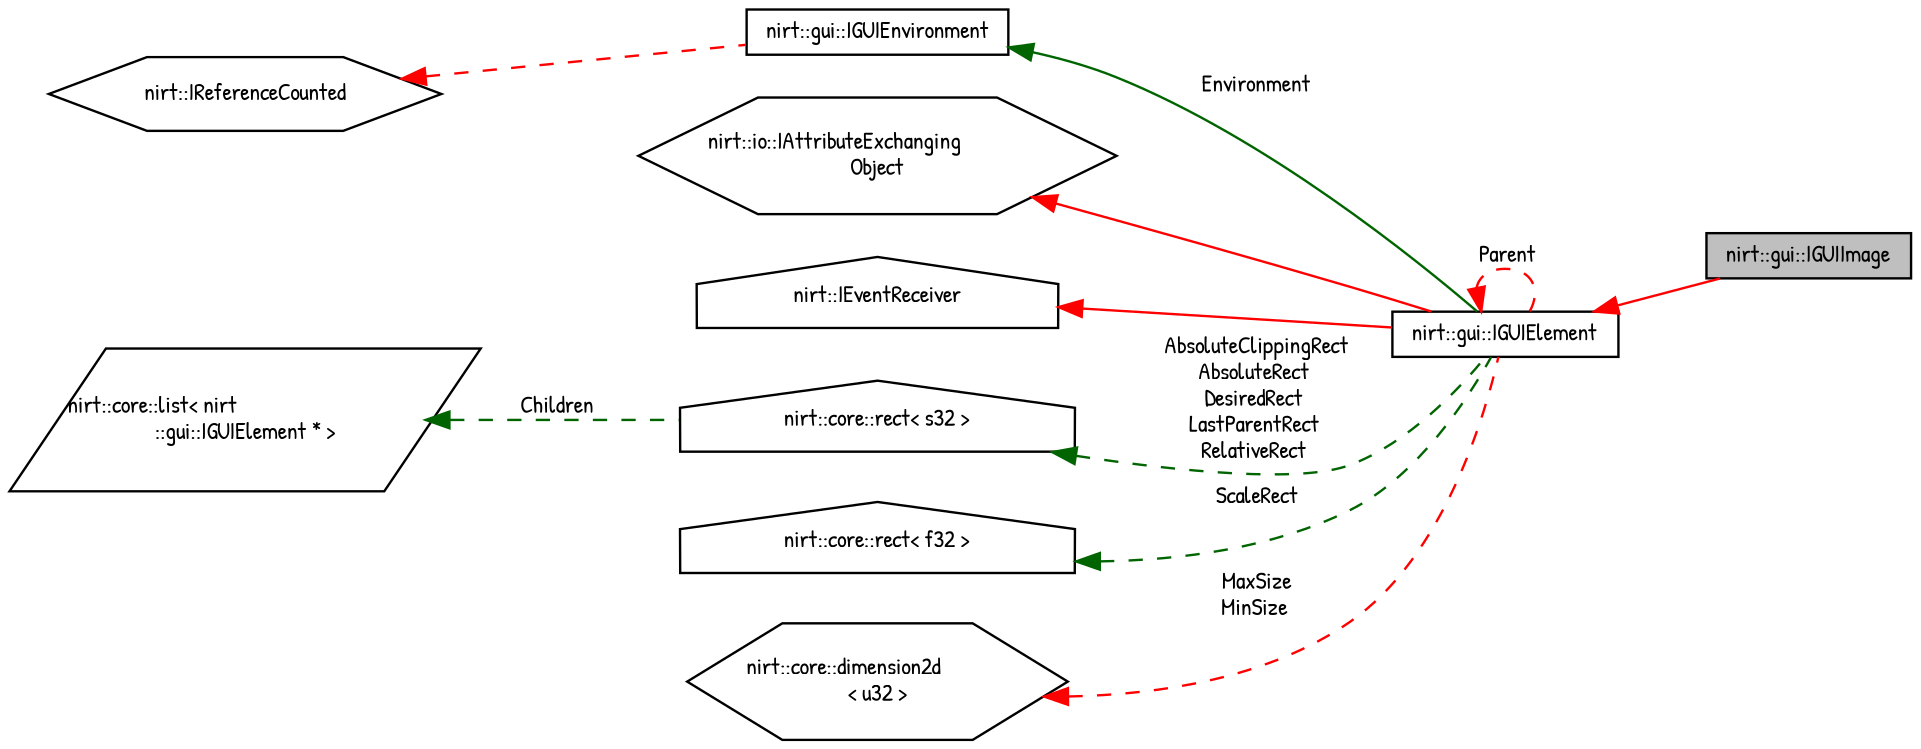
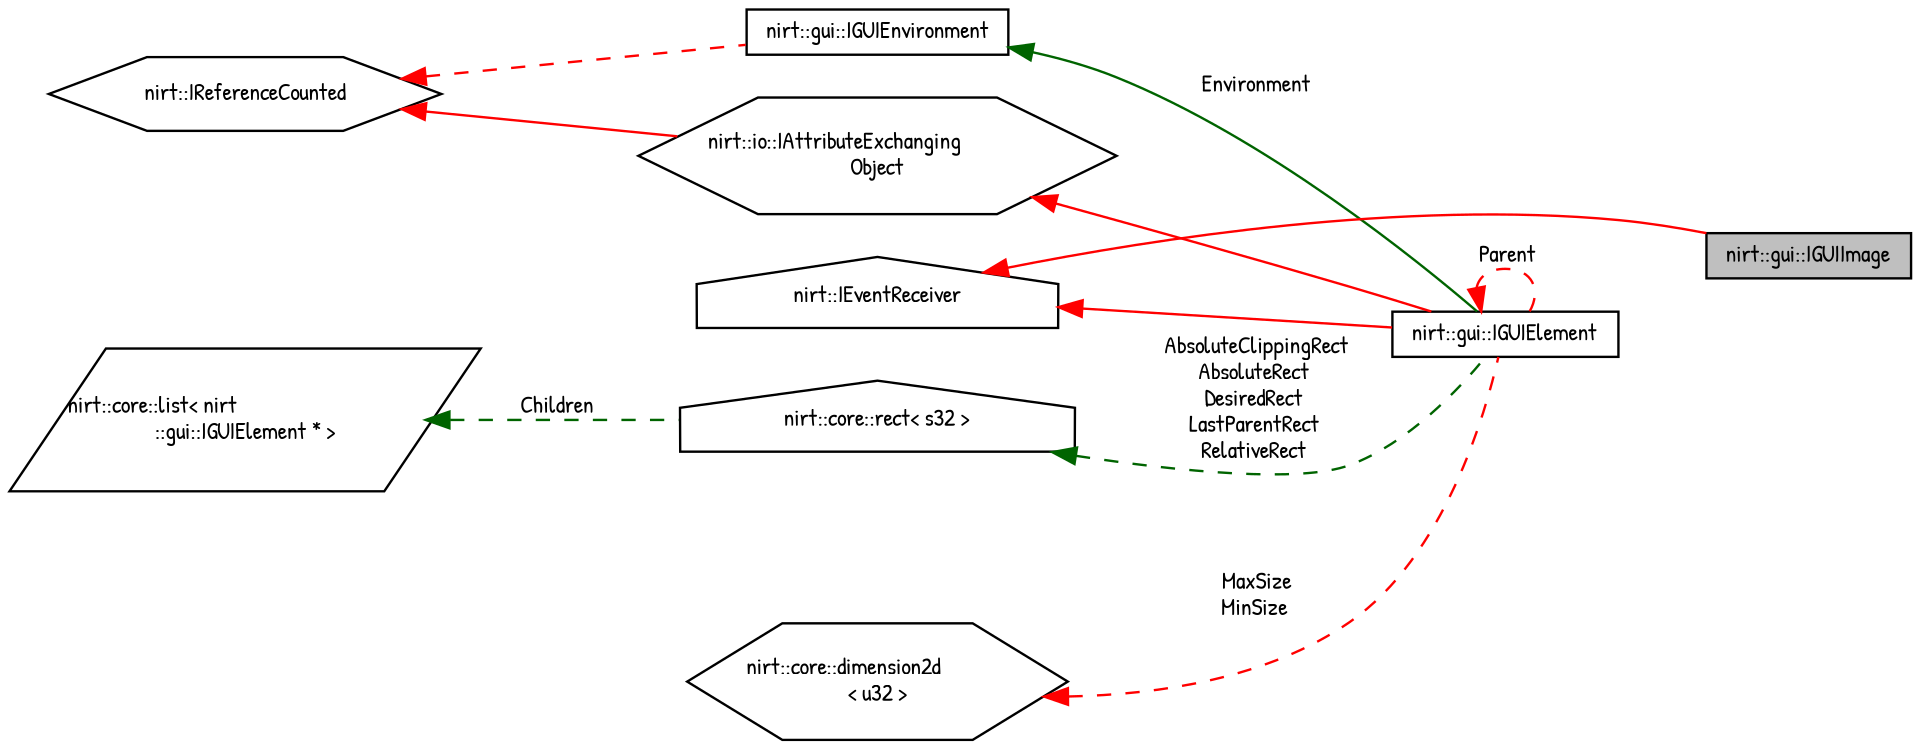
none -> (552, 124)
(1669, 292) -> (1338, 221)
(877, 541) -> none
